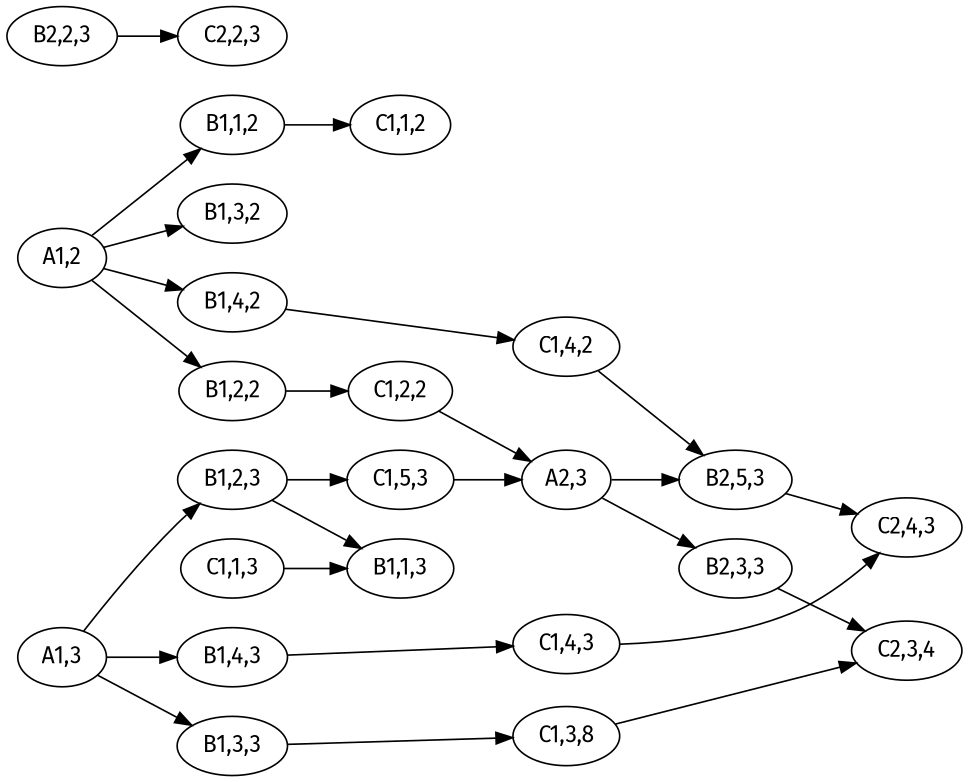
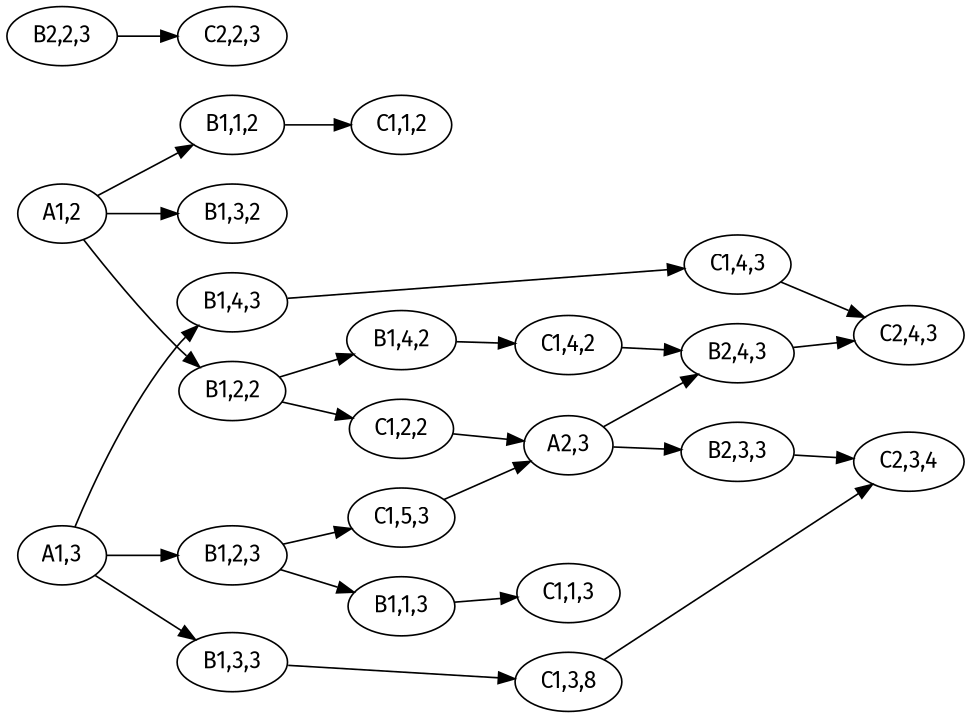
(135, 277) -> (309, 368)
(735, 480) -> (738, 353)
(307, 568) -> (478, 600)
